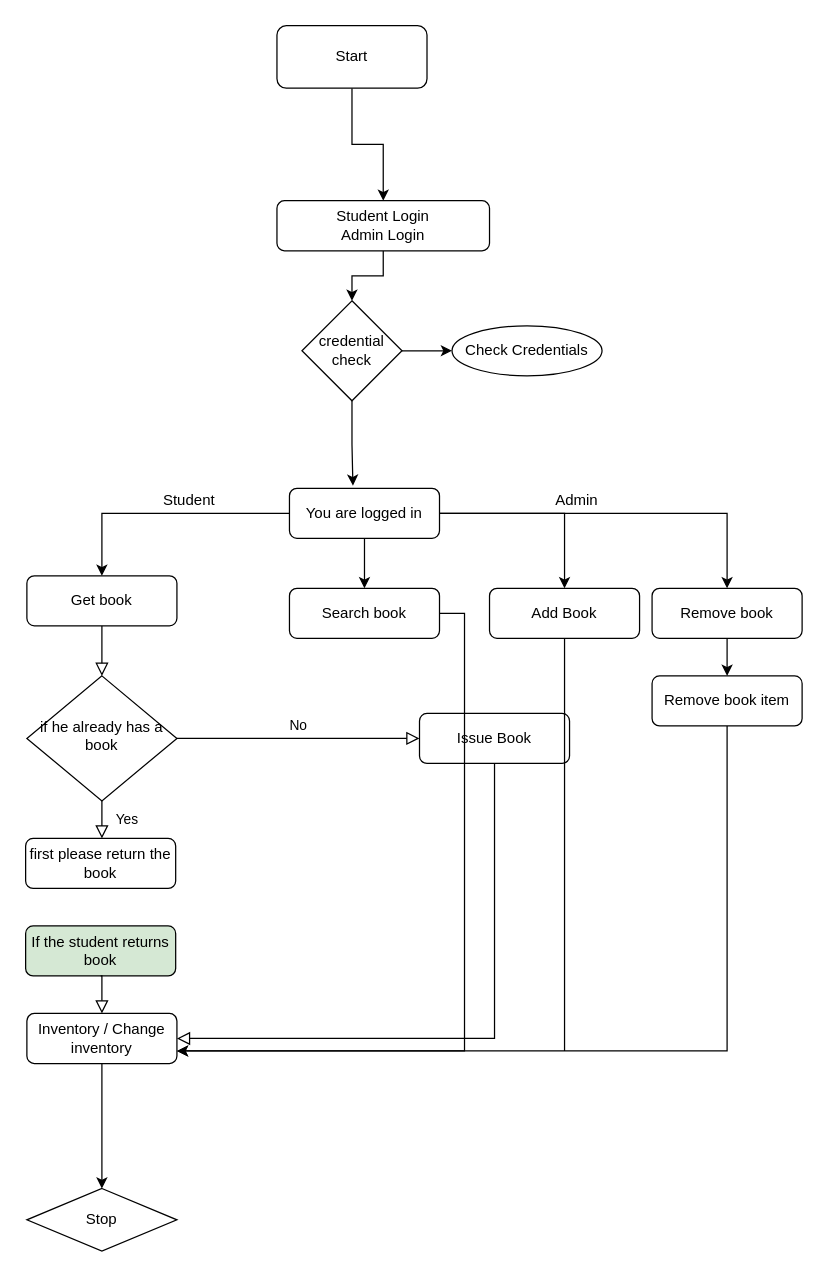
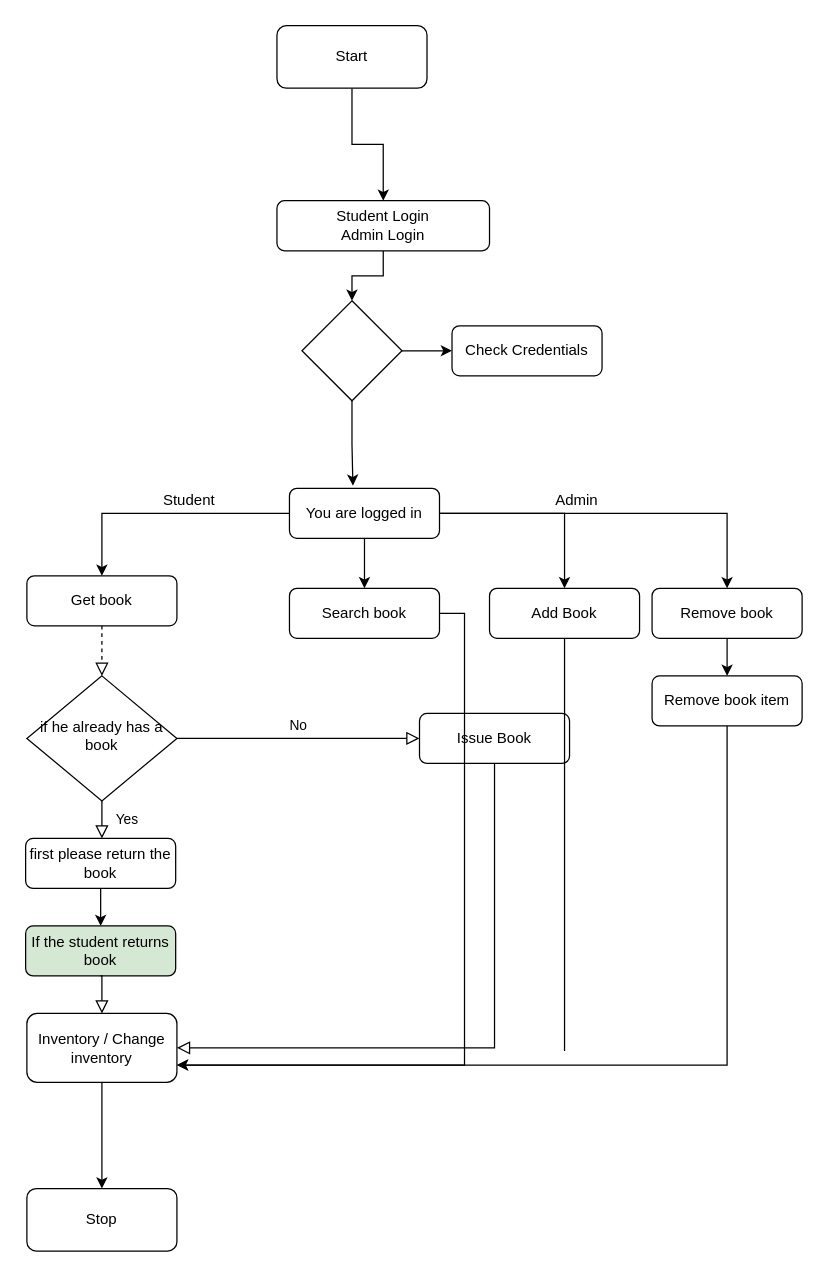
(352, 351) -> none
(527, 351) -> (527, 351)
(102, 645) -> (102, 645)
none -> (101, 902)
(102, 1038) -> (102, 1048)
(102, 1219) -> (102, 1219)
